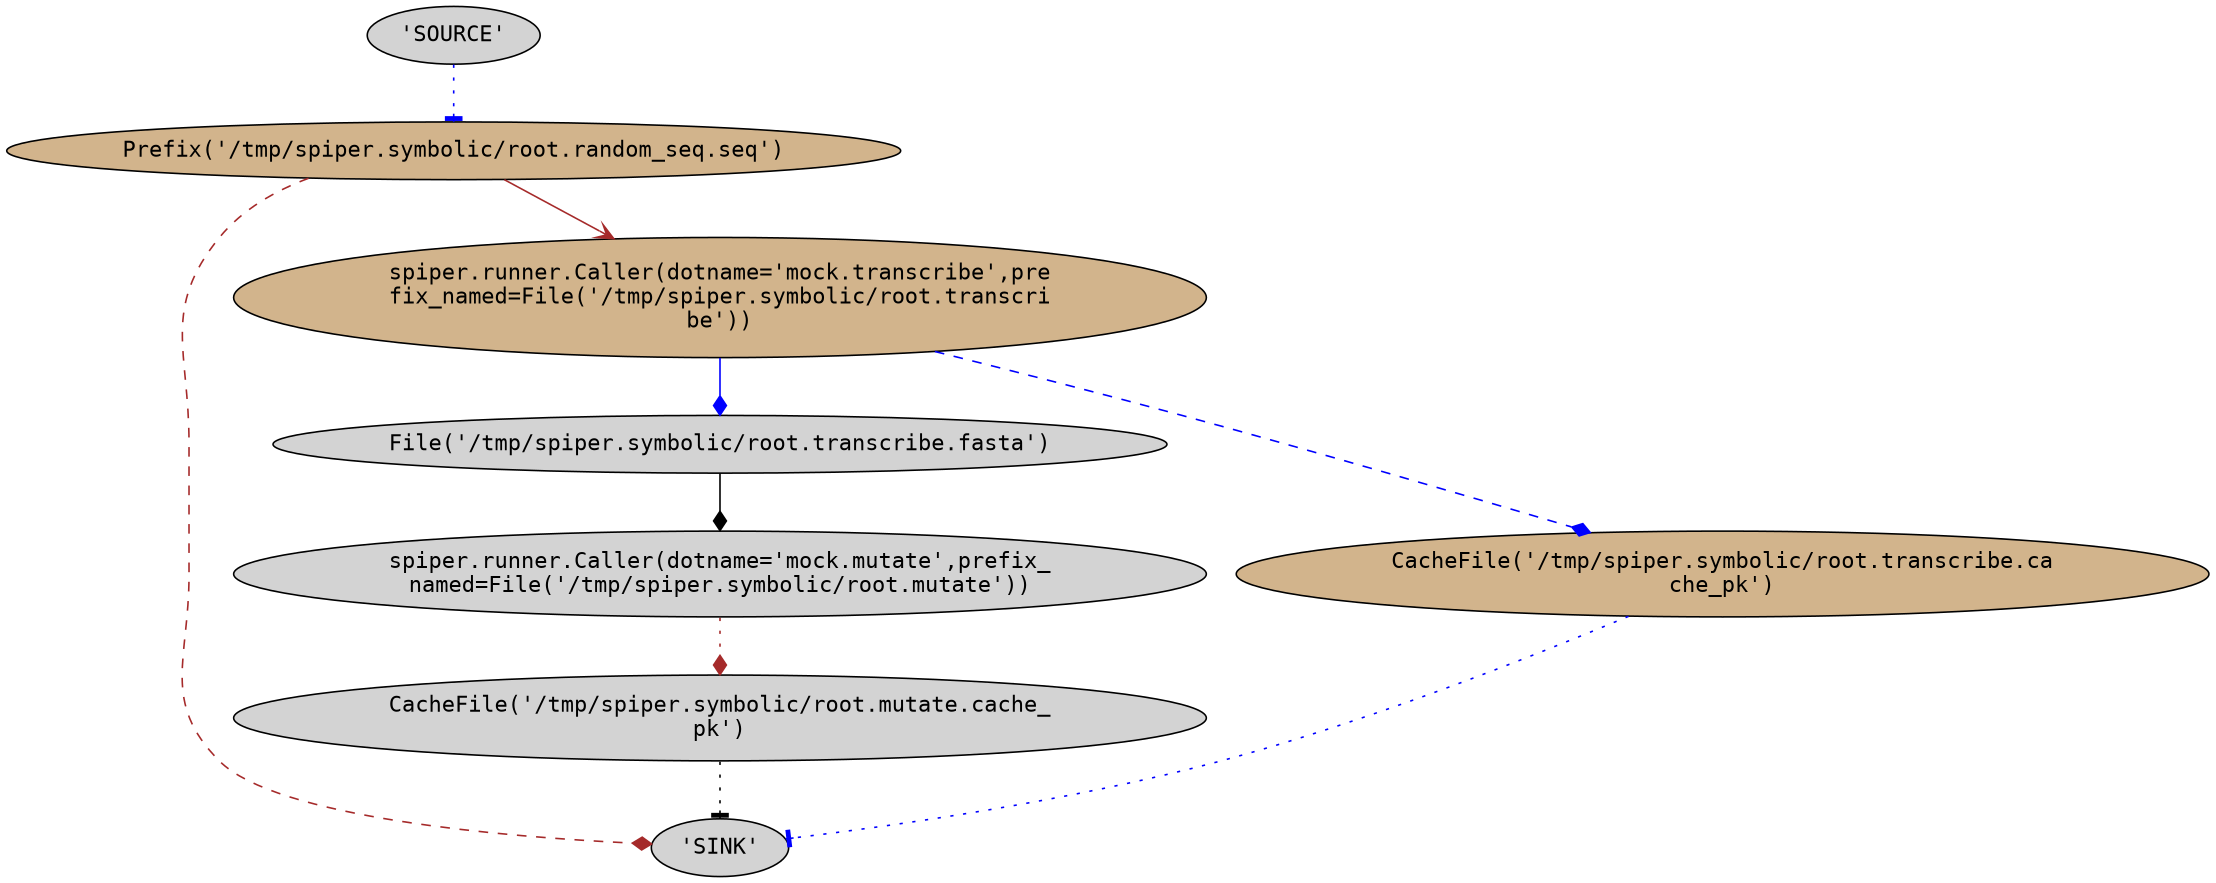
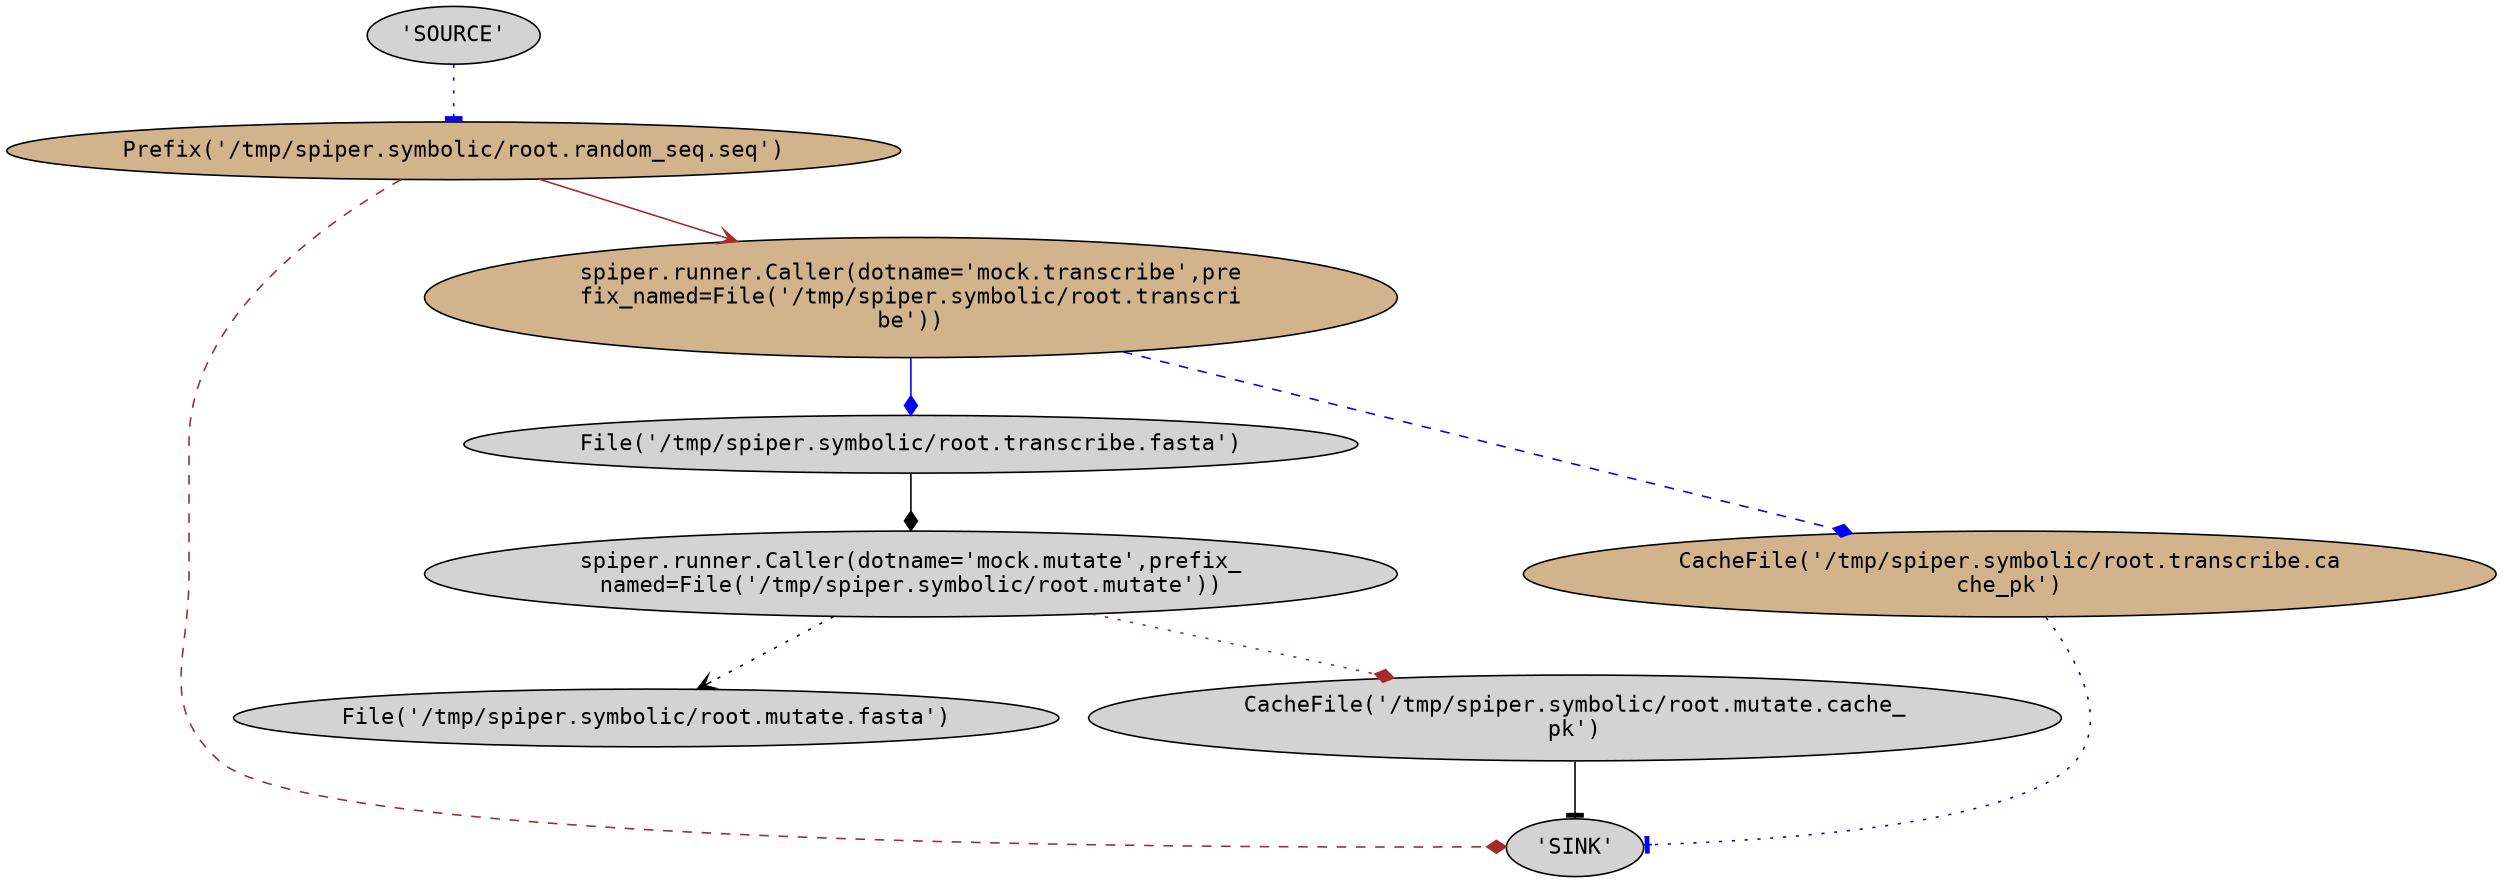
none -> (646, 718)
(720, 786) -> (1575, 786)
